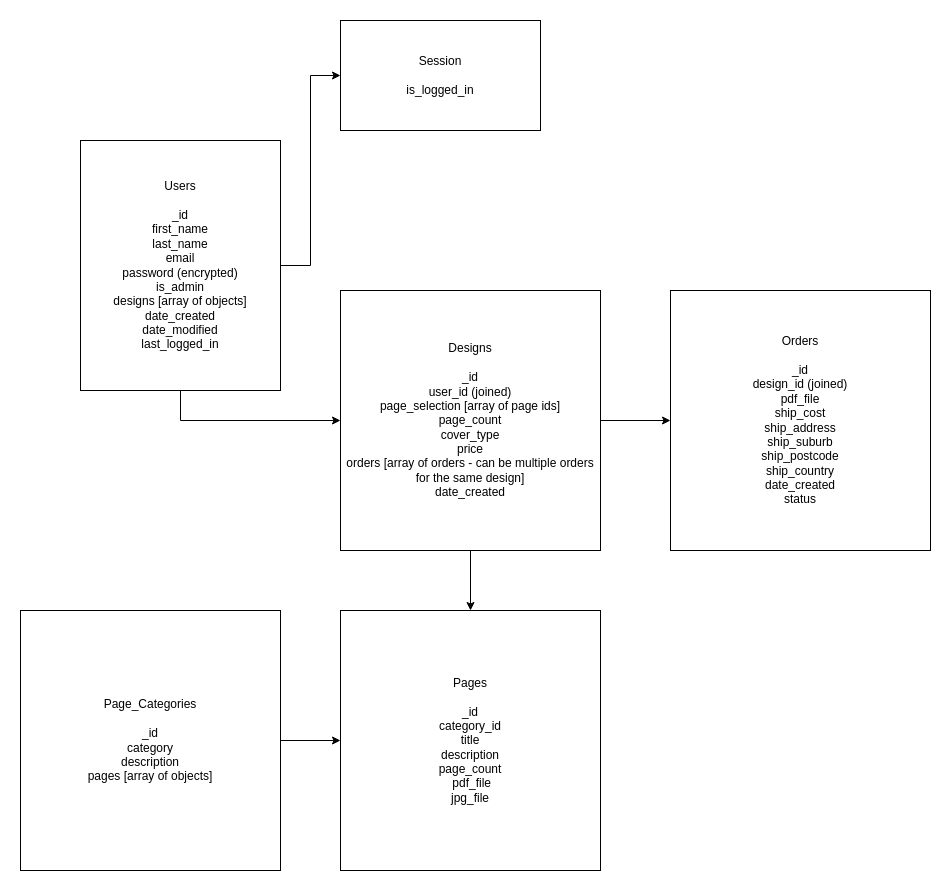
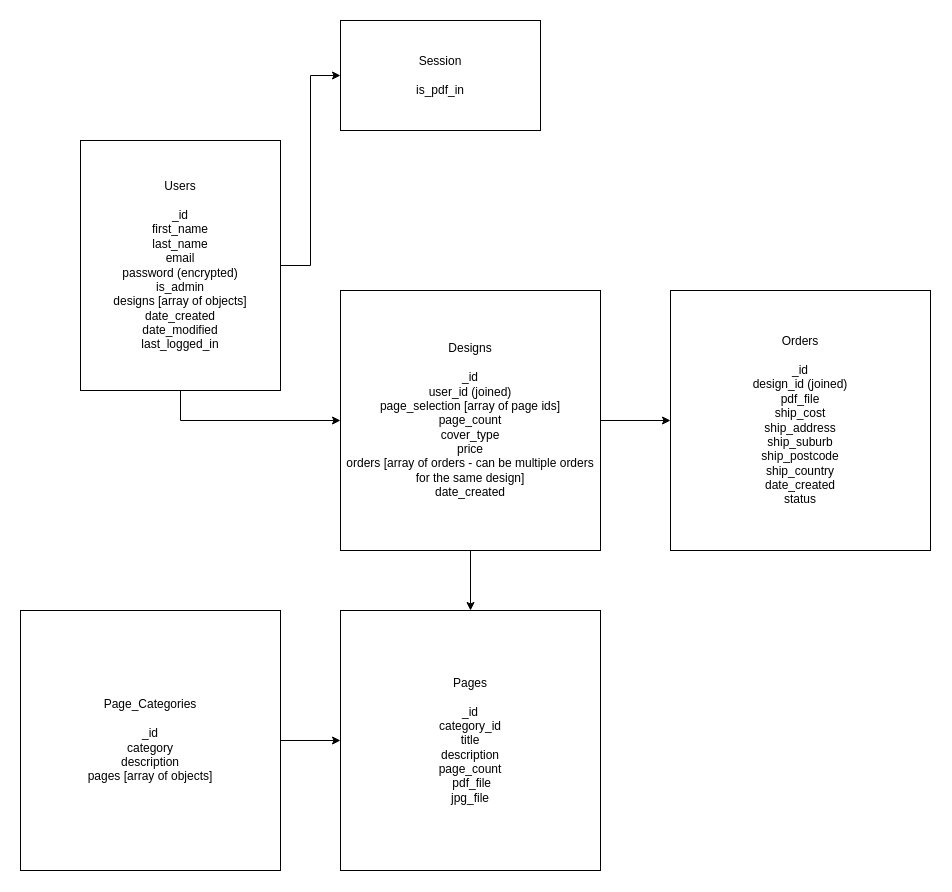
(441, 76) -> (441, 76)
